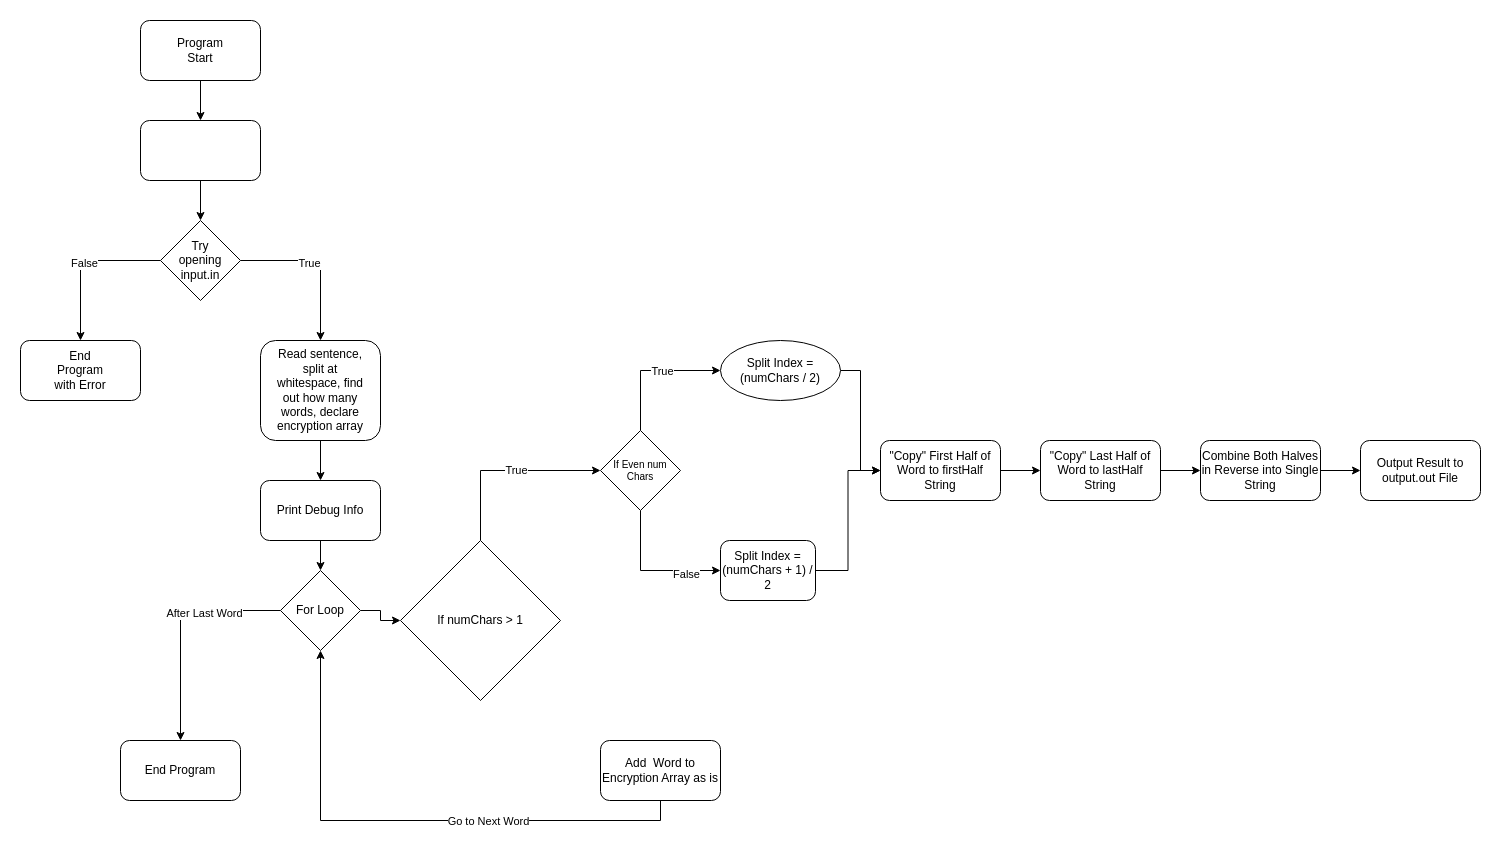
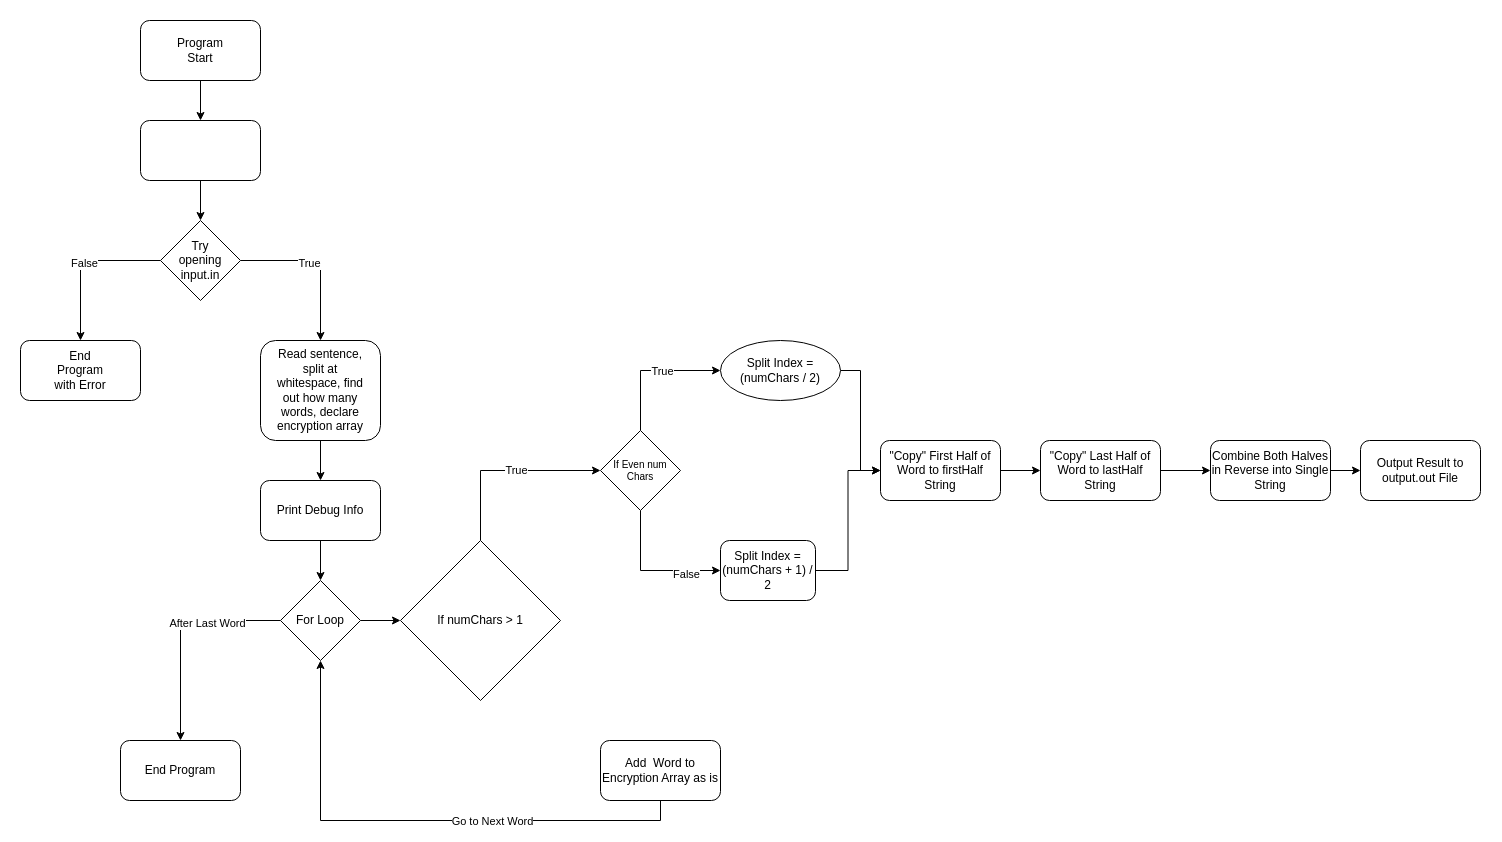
(1261, 471) -> (1271, 471)
(321, 611) -> (321, 621)
